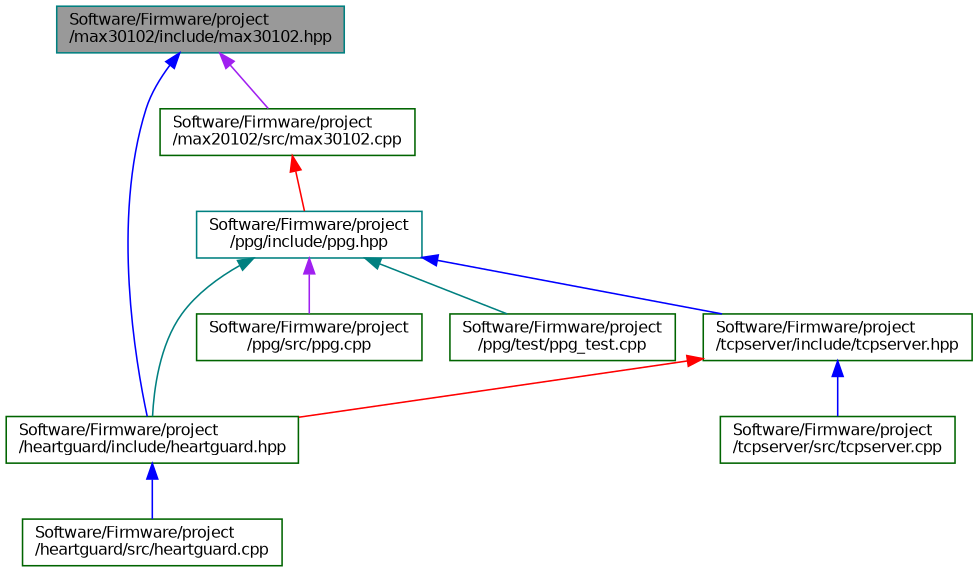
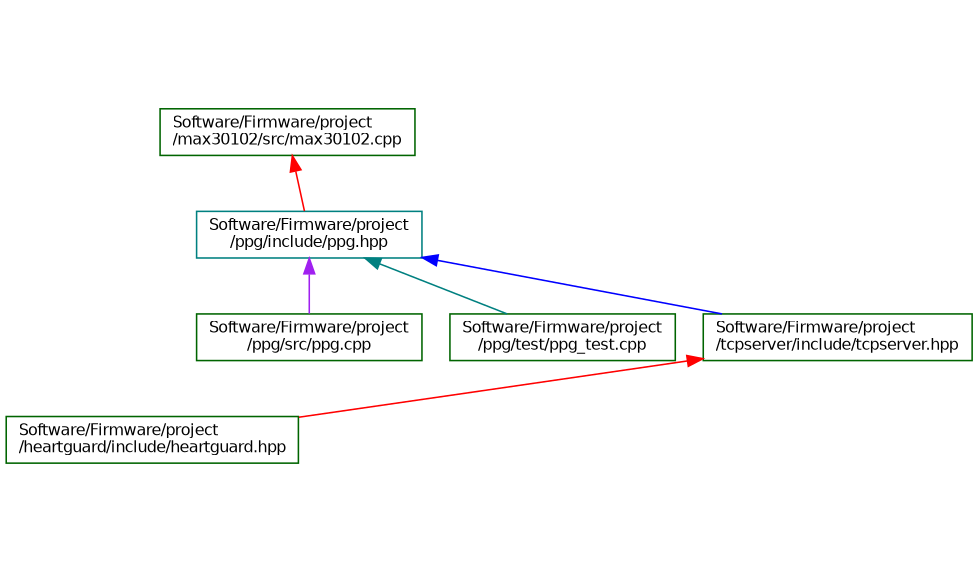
(200, 30) -> none
(288, 132) -> (288, 132)
(174, 328) -> none
(838, 440) -> none
(152, 542) -> none
